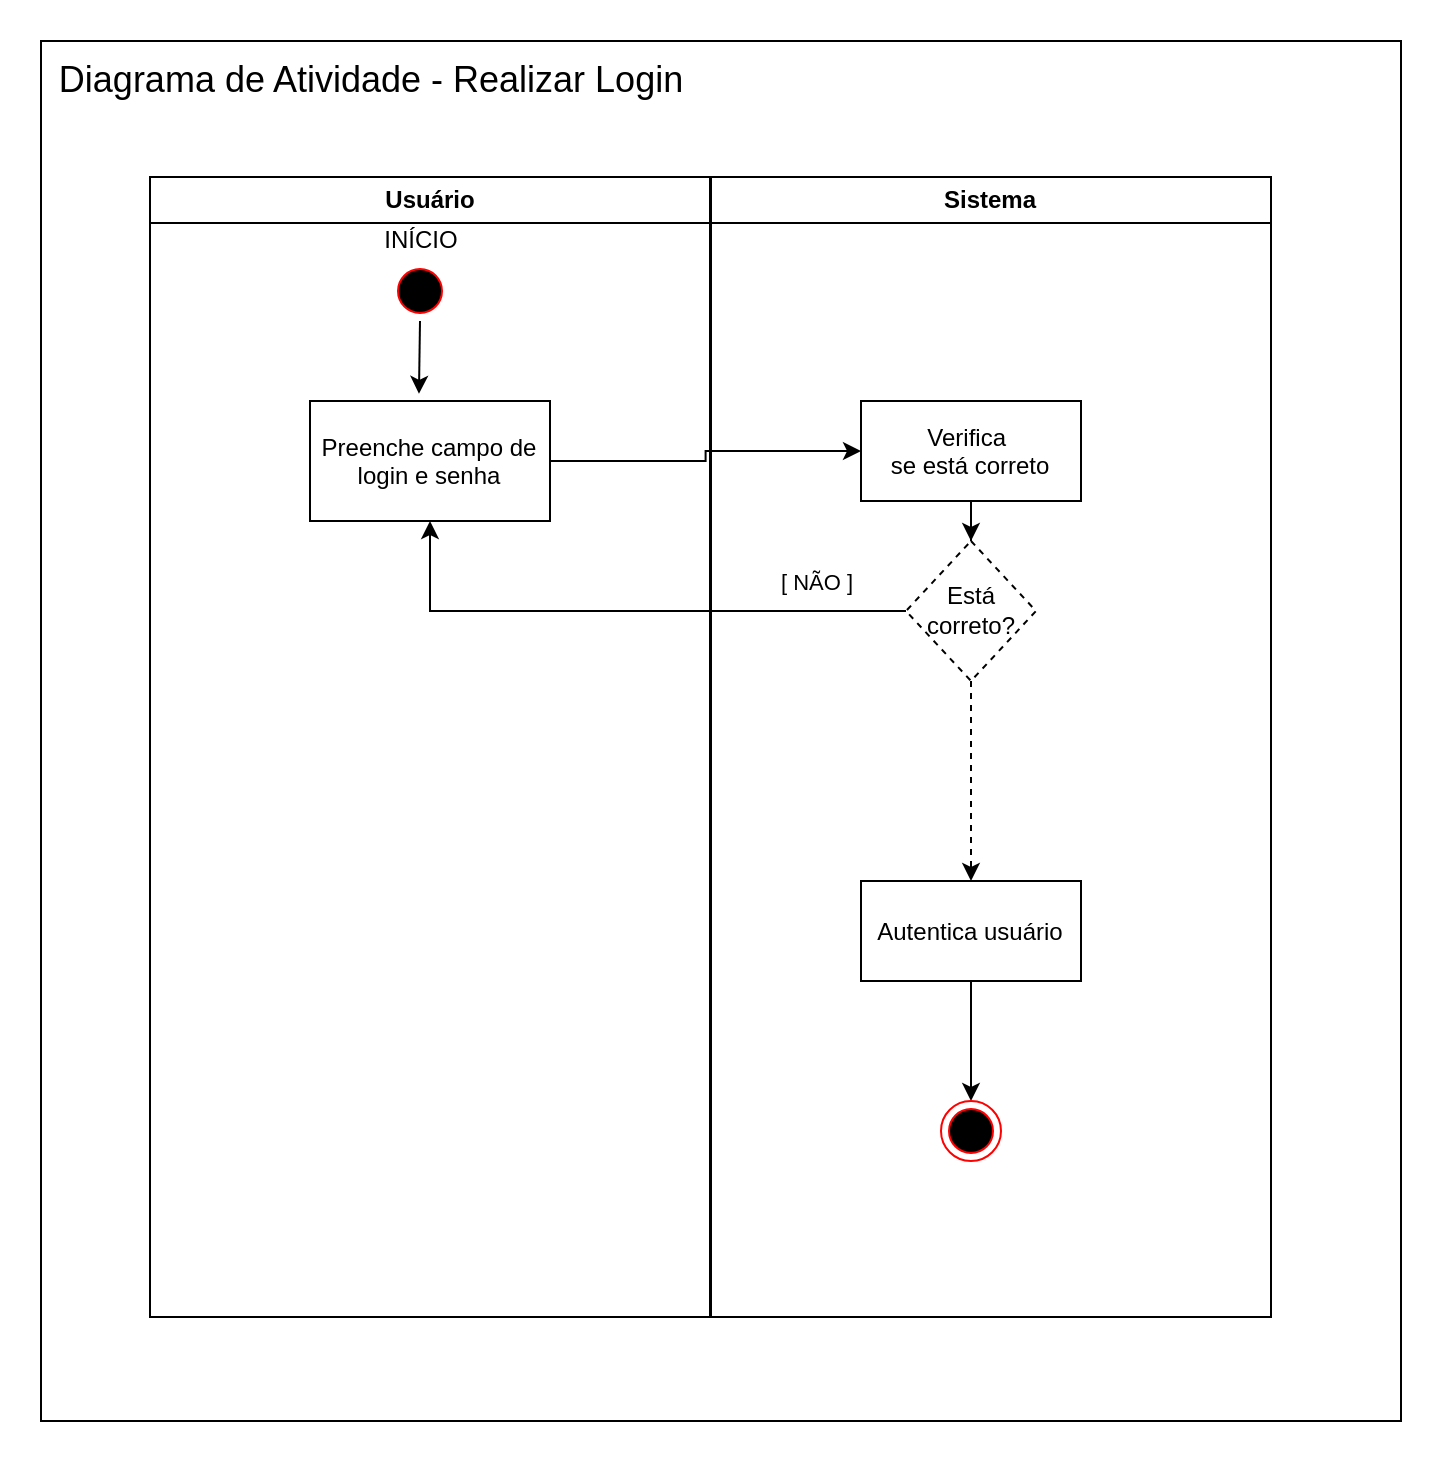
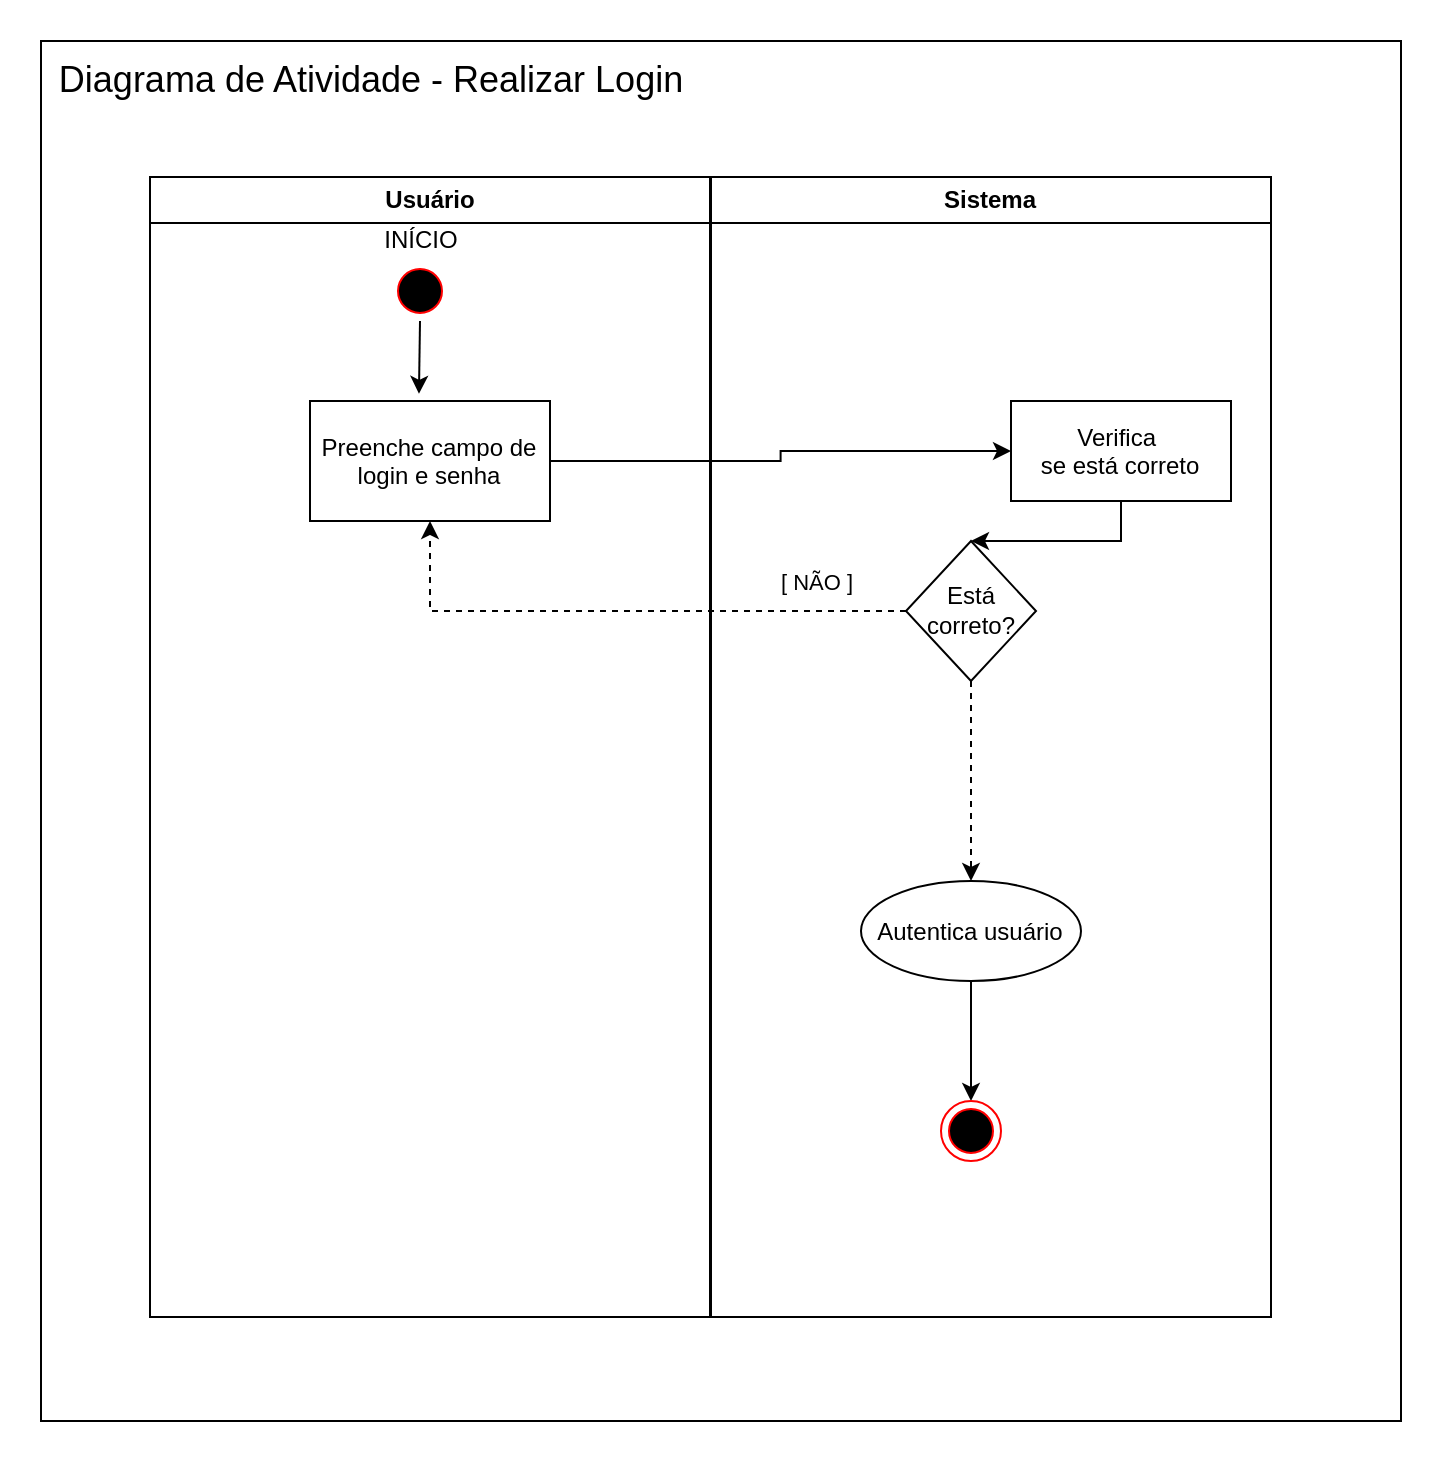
(971, 451) -> (1121, 451)
(529, 611) -> (529, 611)
(971, 611) -> (971, 611)
(971, 931) -> (971, 931)
